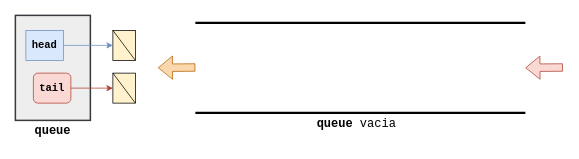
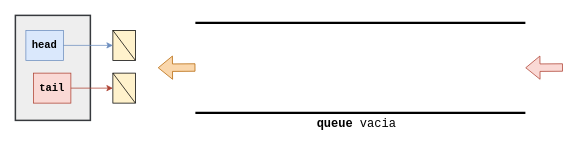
(52, 88) -> (52, 88)
(53, 132) -> none
